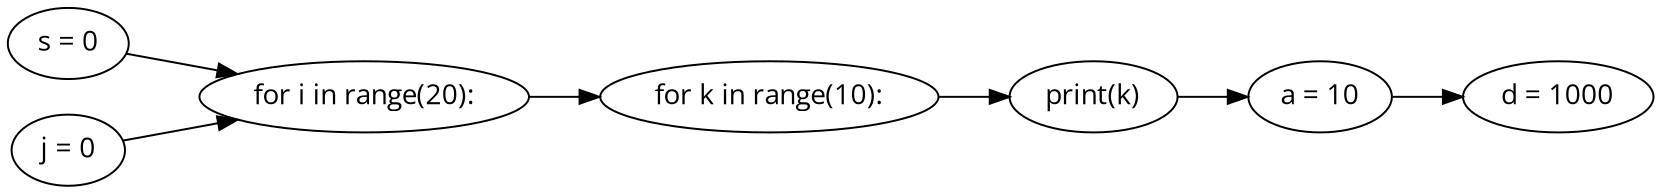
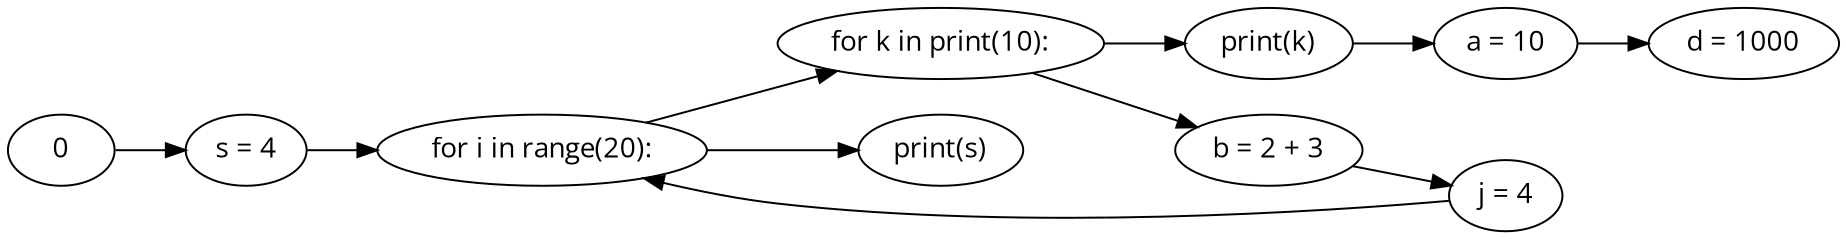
(68, 43) -> (246, 150)
(769, 97) -> (941, 43)
none -> (61, 150)
(68, 150) -> (1506, 196)
none -> (941, 150)
none -> (1269, 150)
